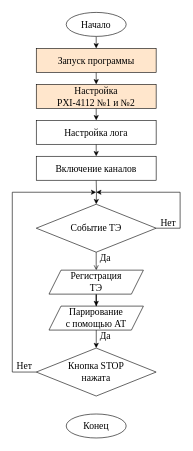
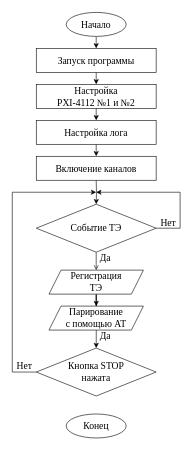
(96, 60) -> (96, 60)
(96, 96) -> (96, 96)
